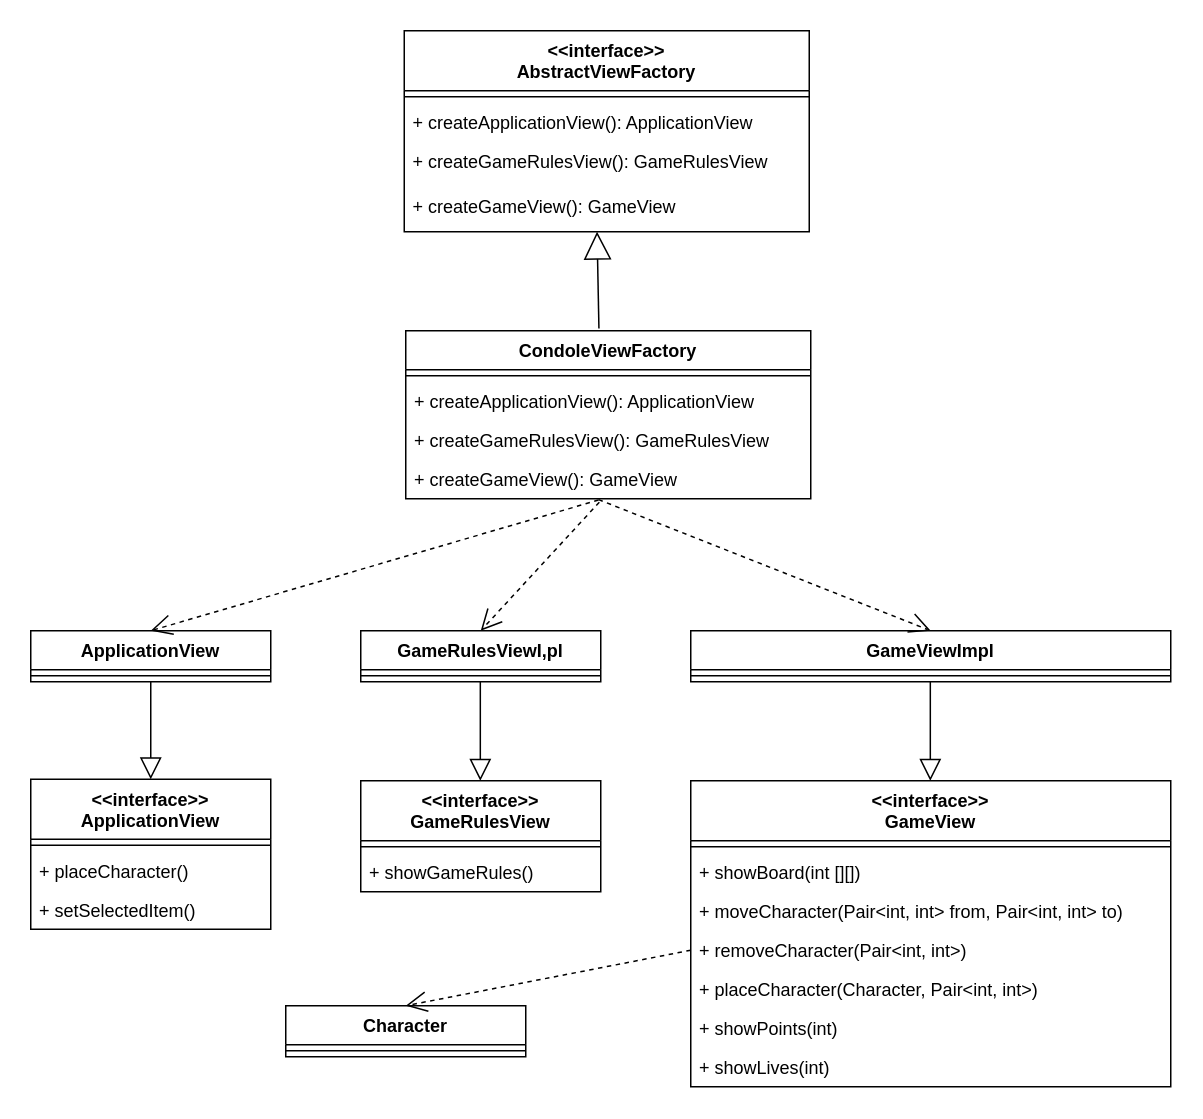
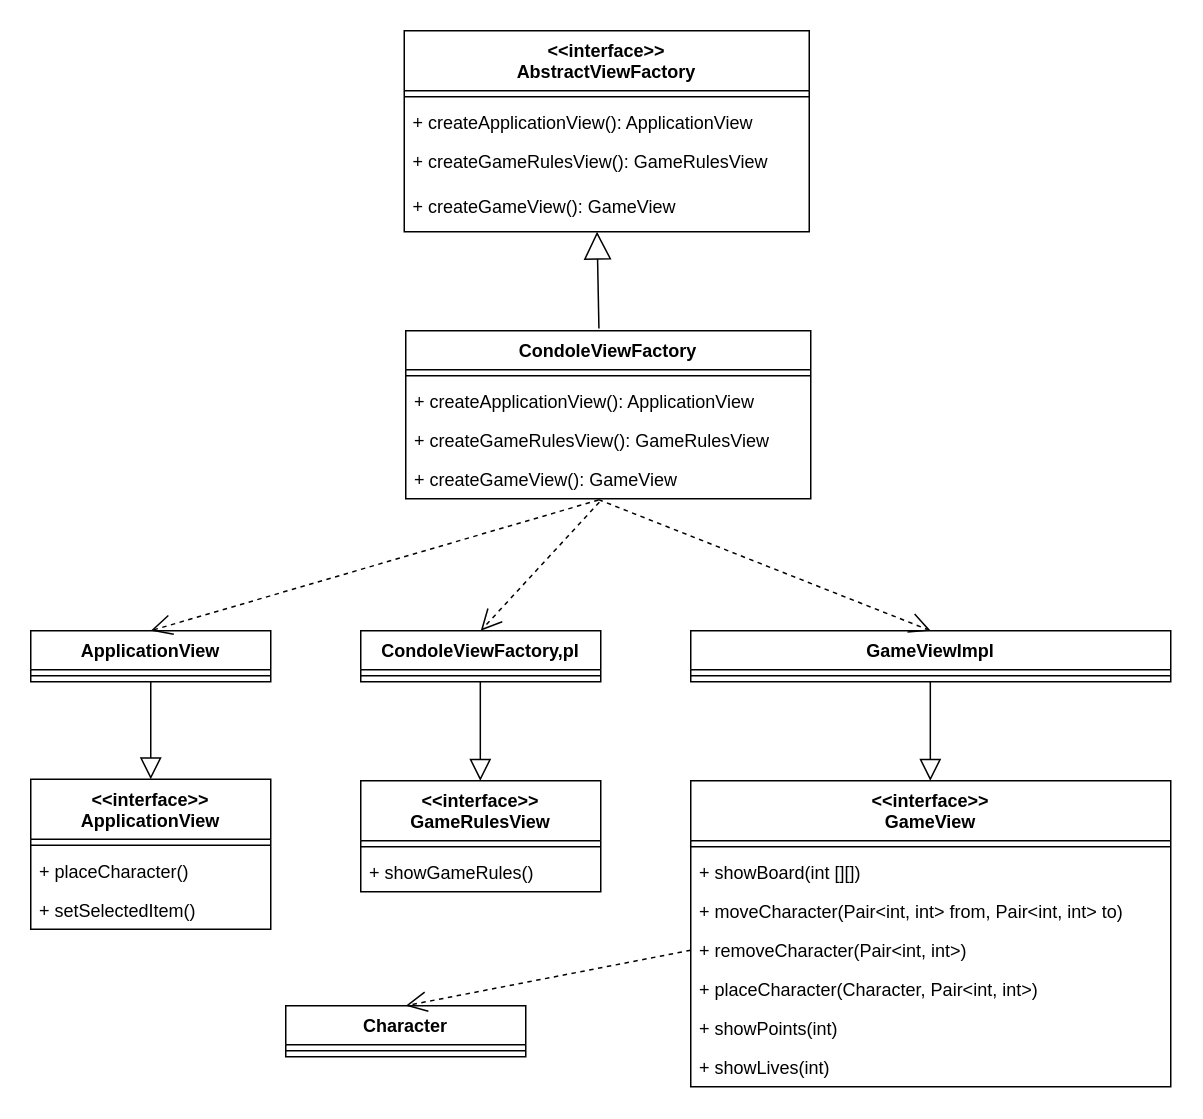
(480, 651) -> (480, 651)
